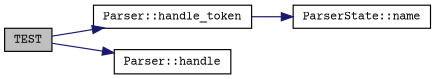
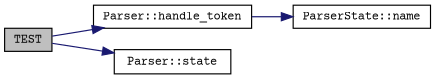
(173, 62) -> (173, 62)
